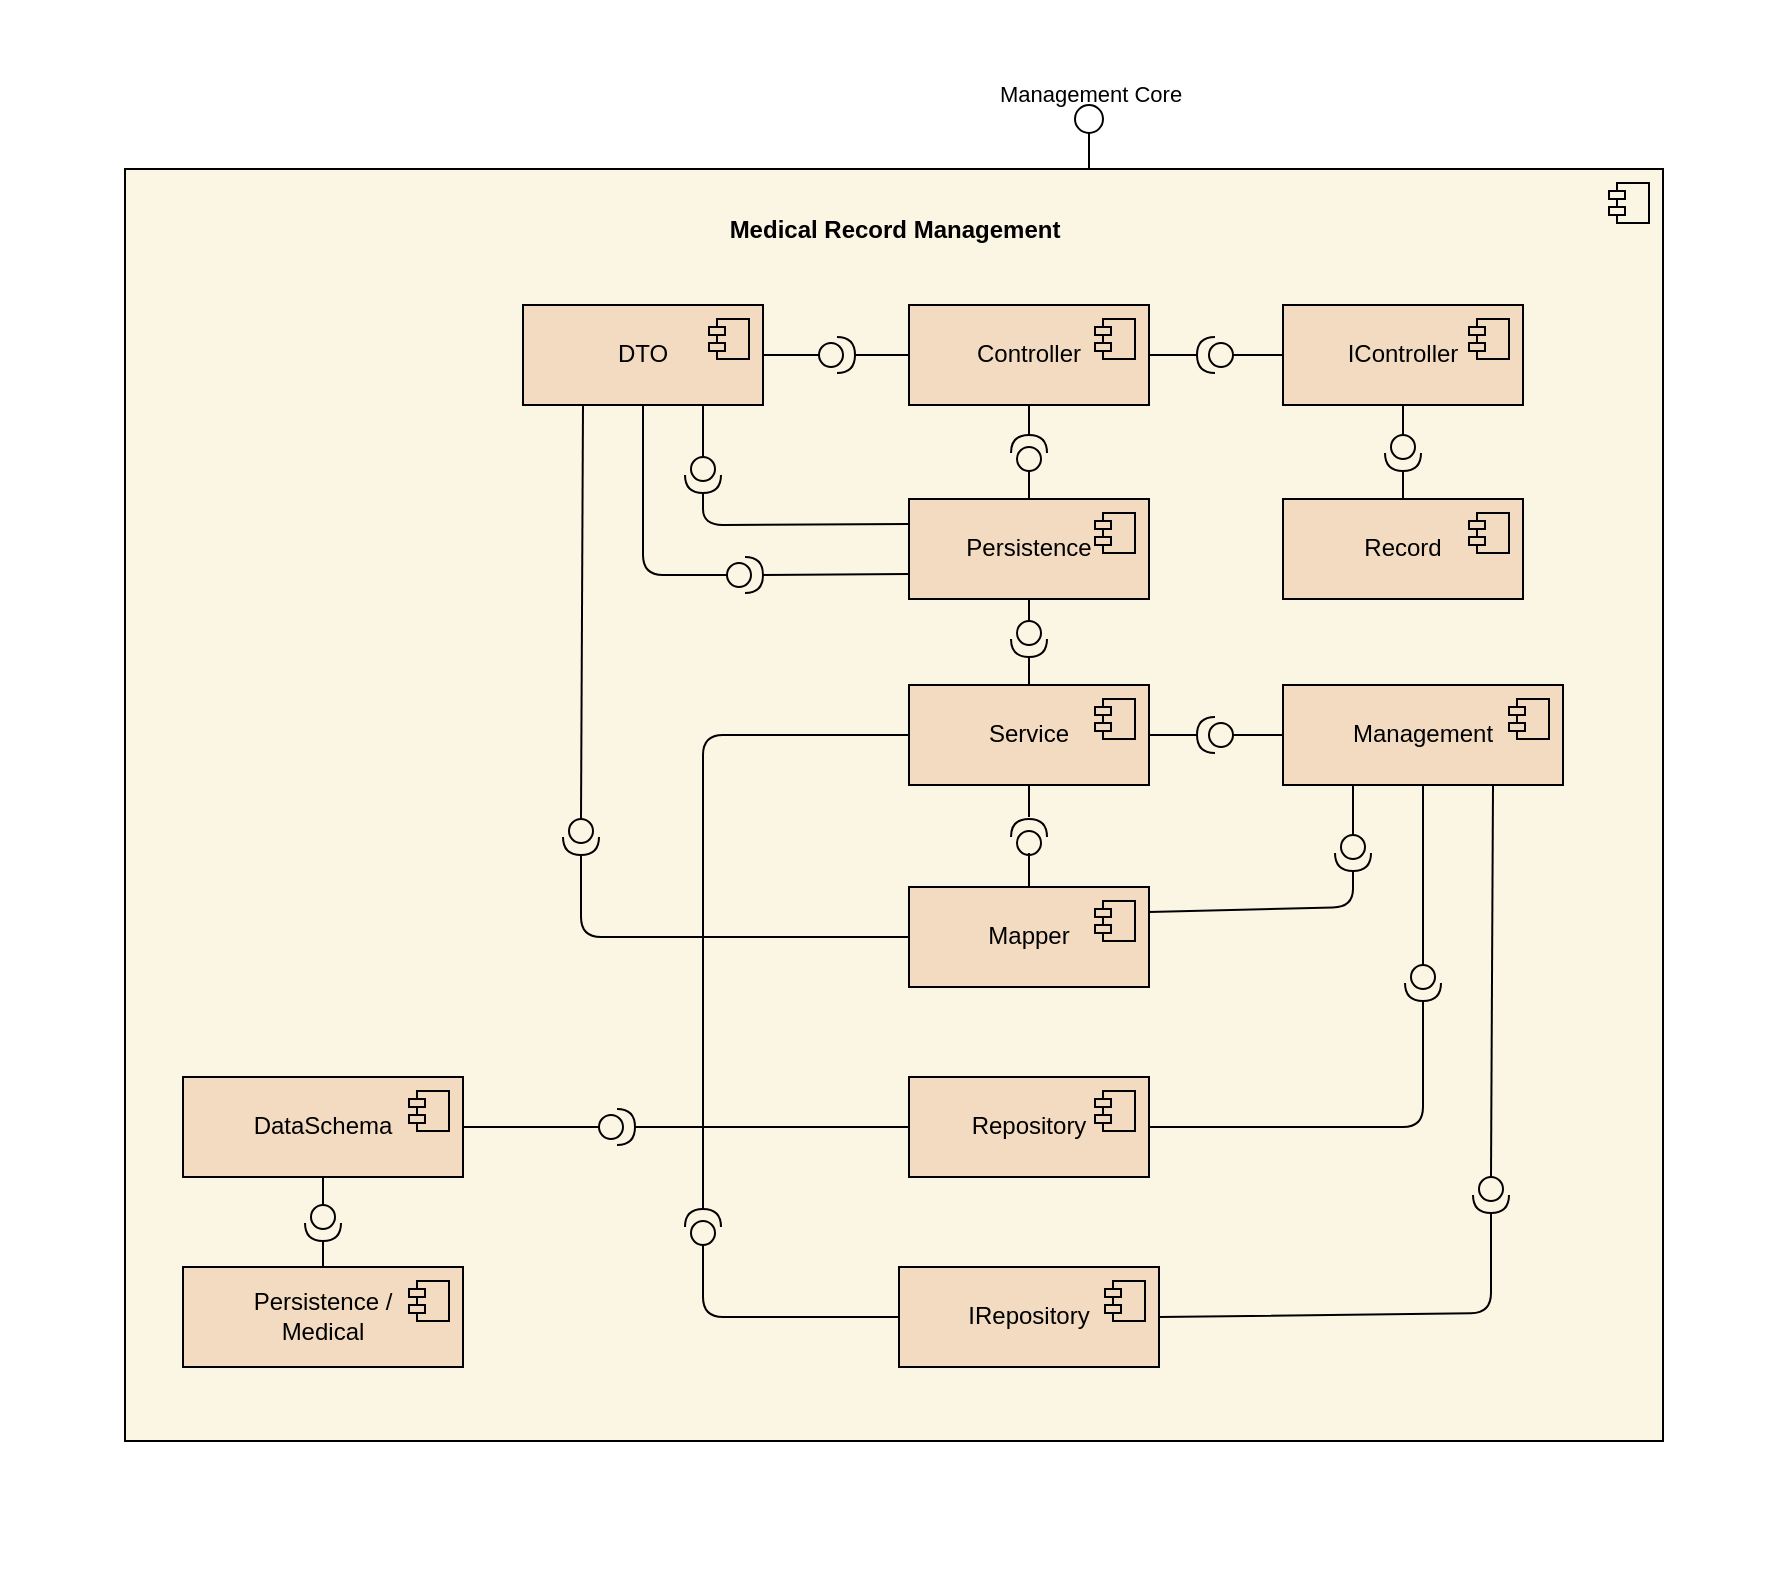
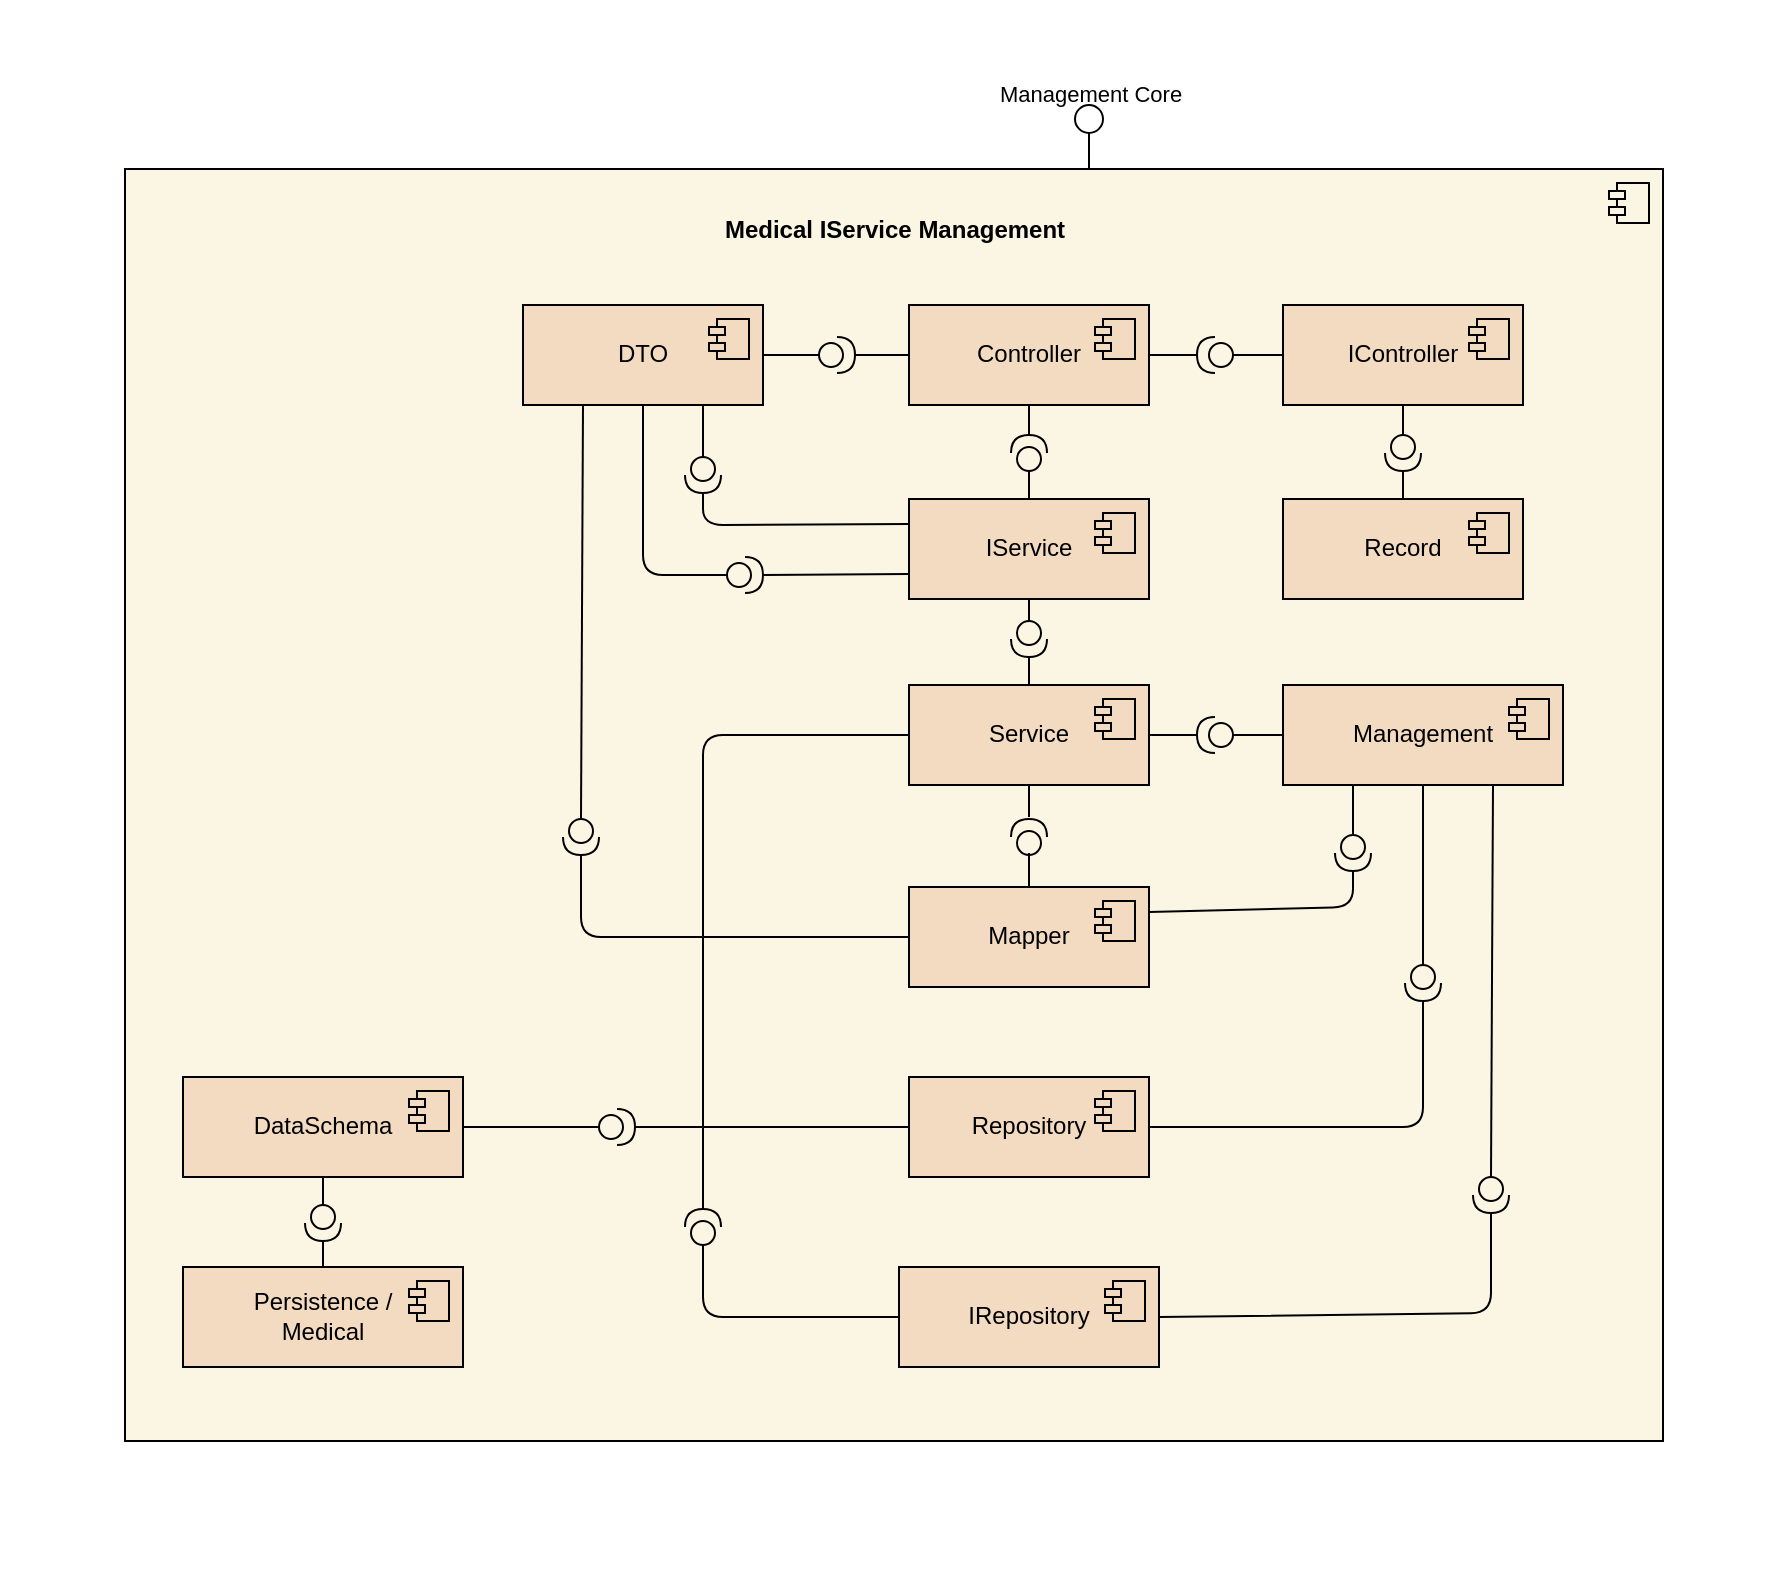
(1030, 549) -> (1030, 549)
(896, 805) -> (896, 805)
